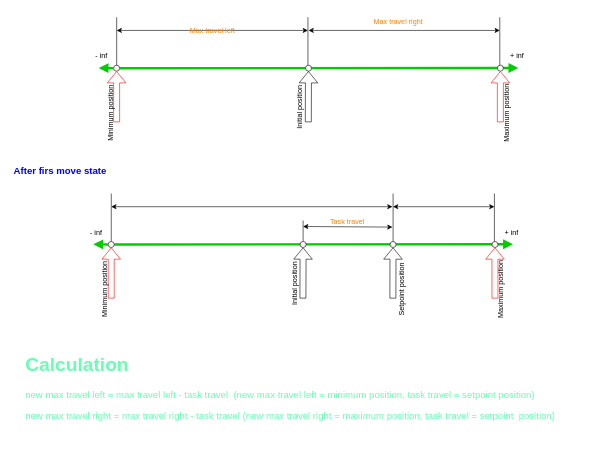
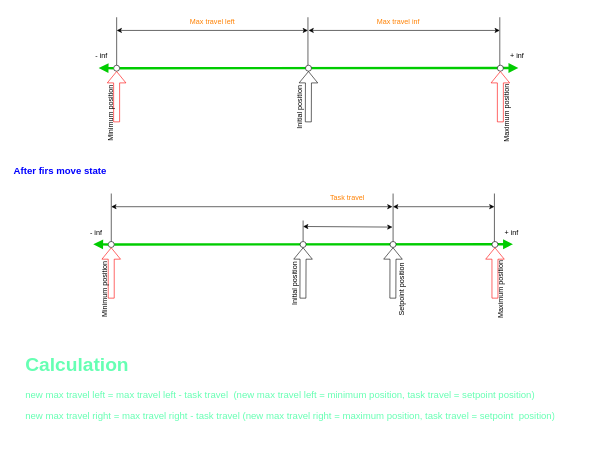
(399, 21) -> (399, 21)
(213, 30) -> (213, 21)
(348, 222) -> (348, 198)
